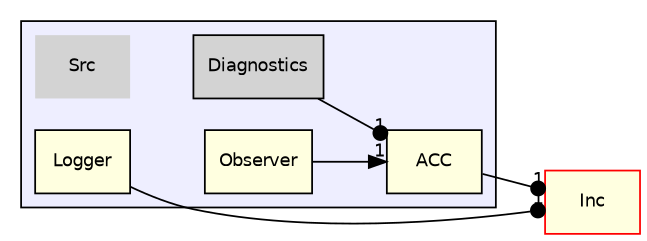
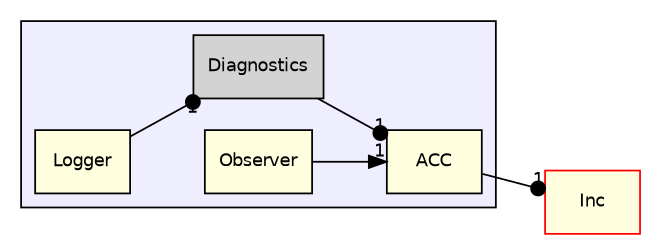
(83, 67) -> none
(328, 223) -> (158, 121)
